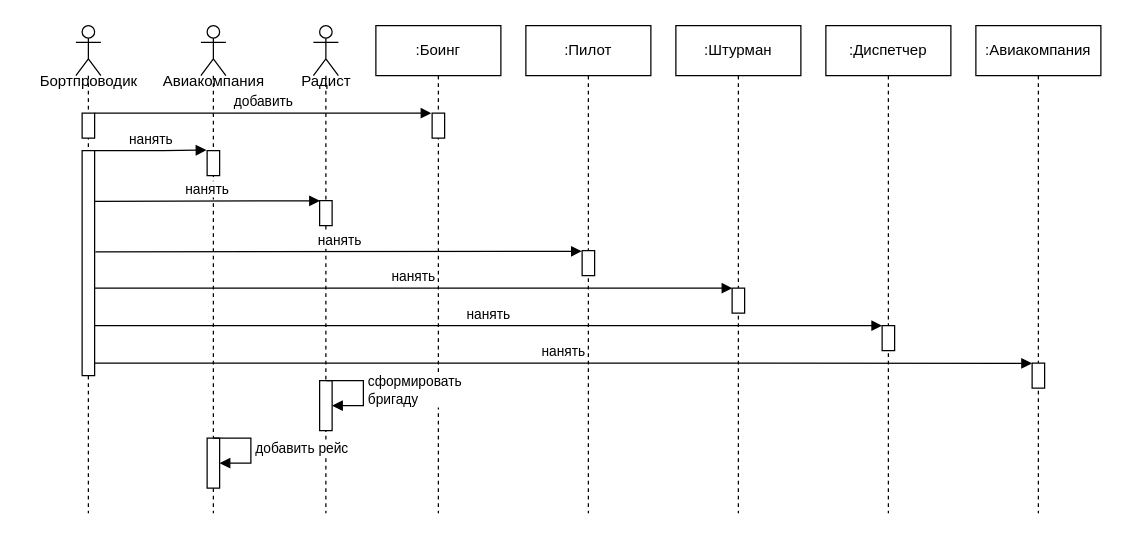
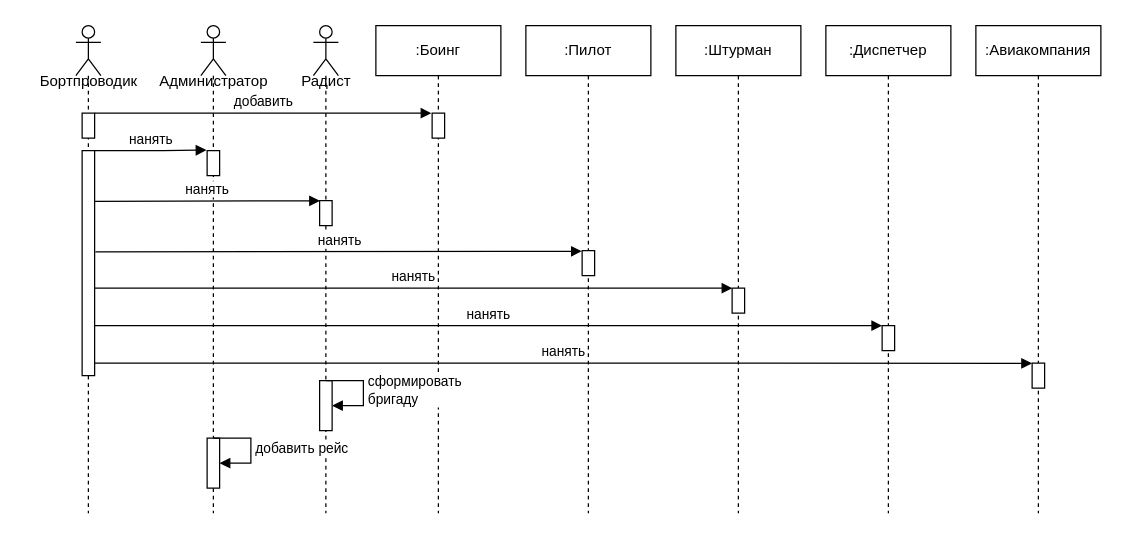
(214, 82) -> (214, 82)
